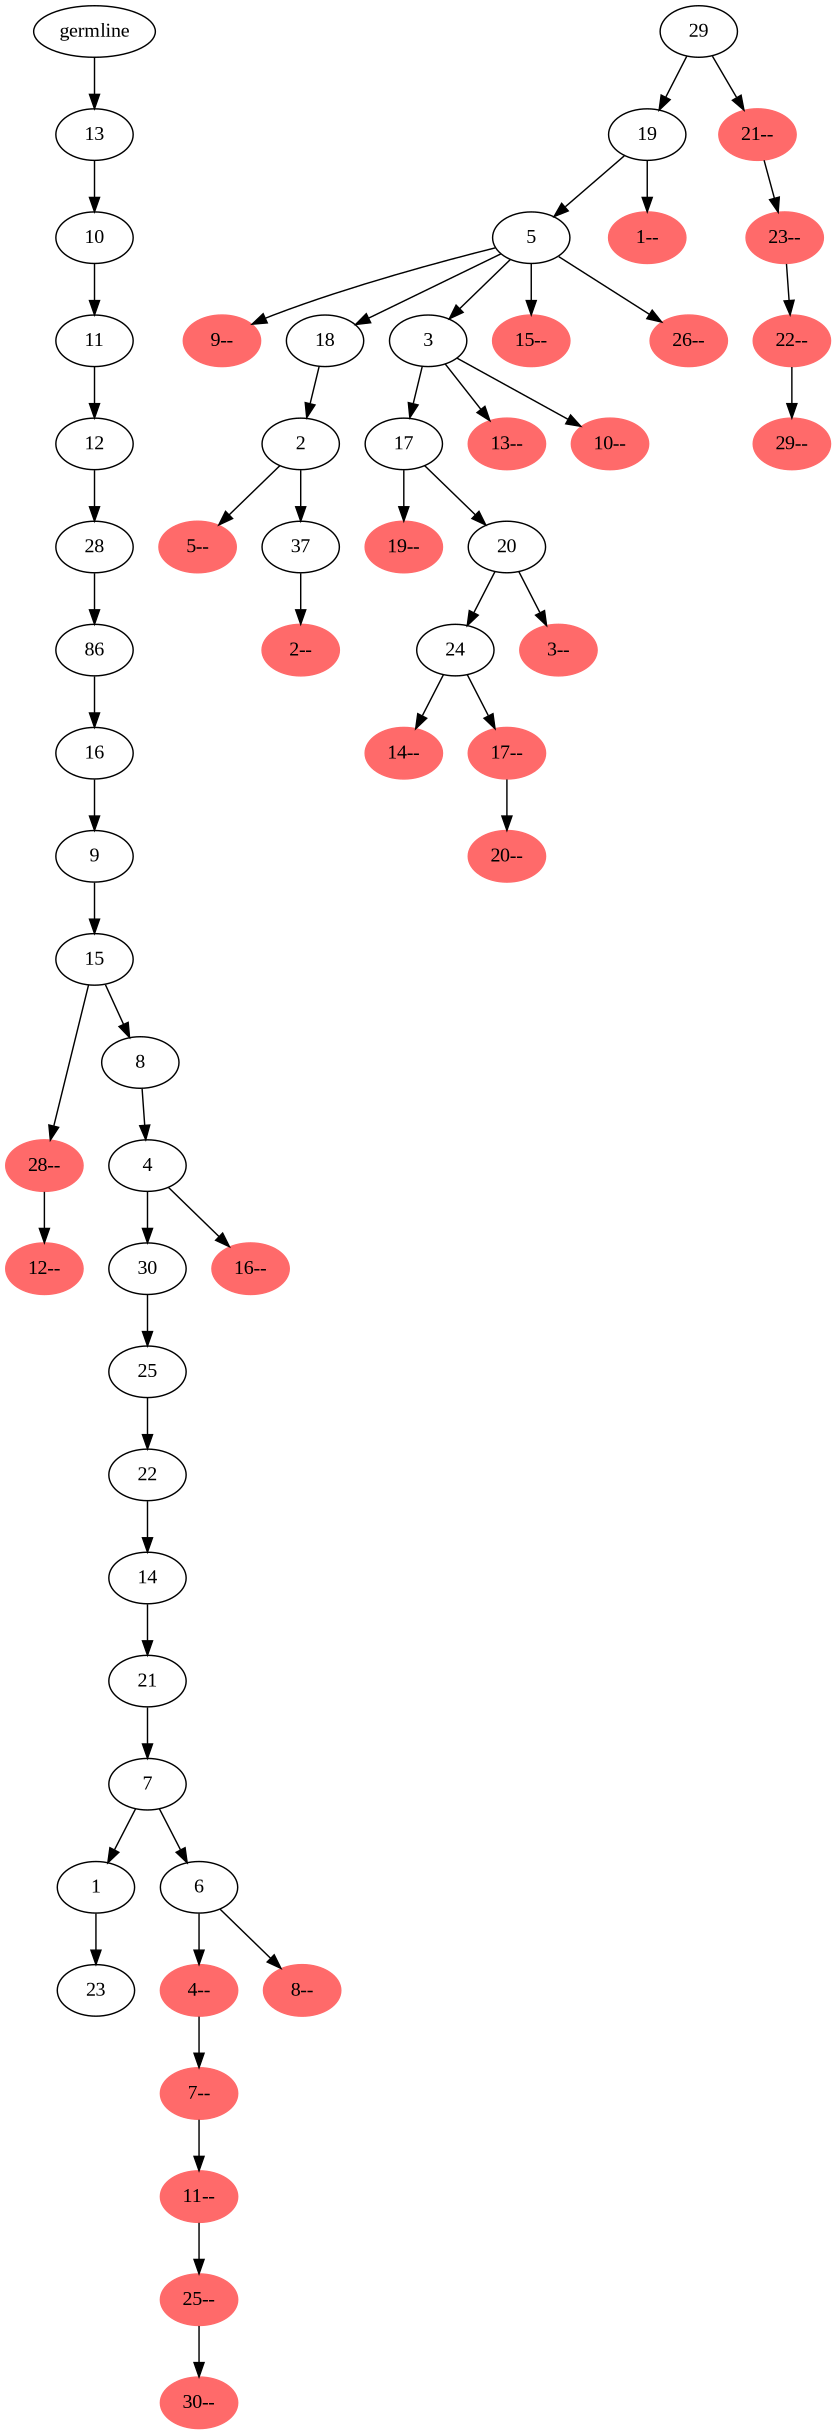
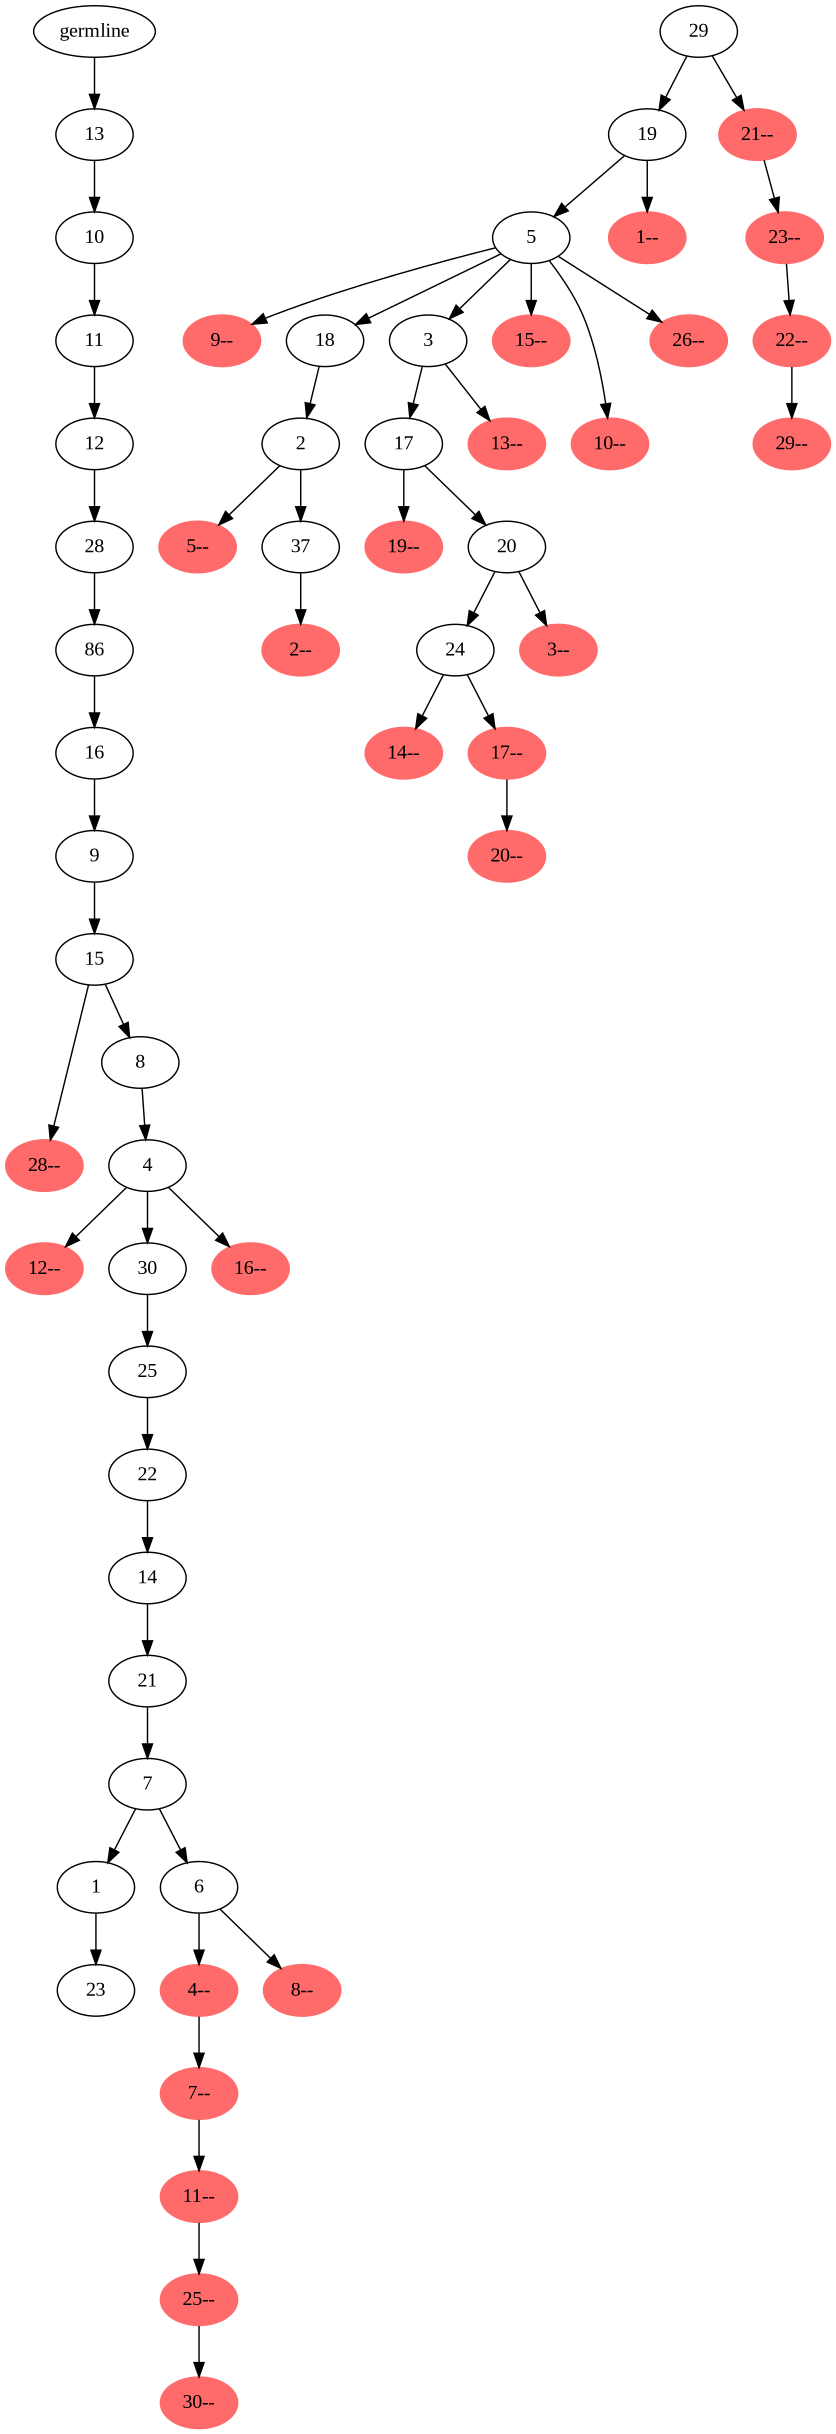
(512, 389) -> (588, 328)
(44, 1210) -> (101, 1212)
